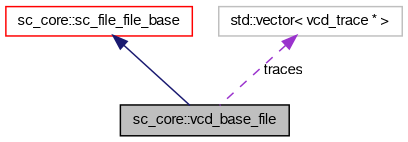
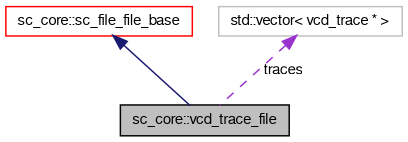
(205, 120) -> (205, 120)
